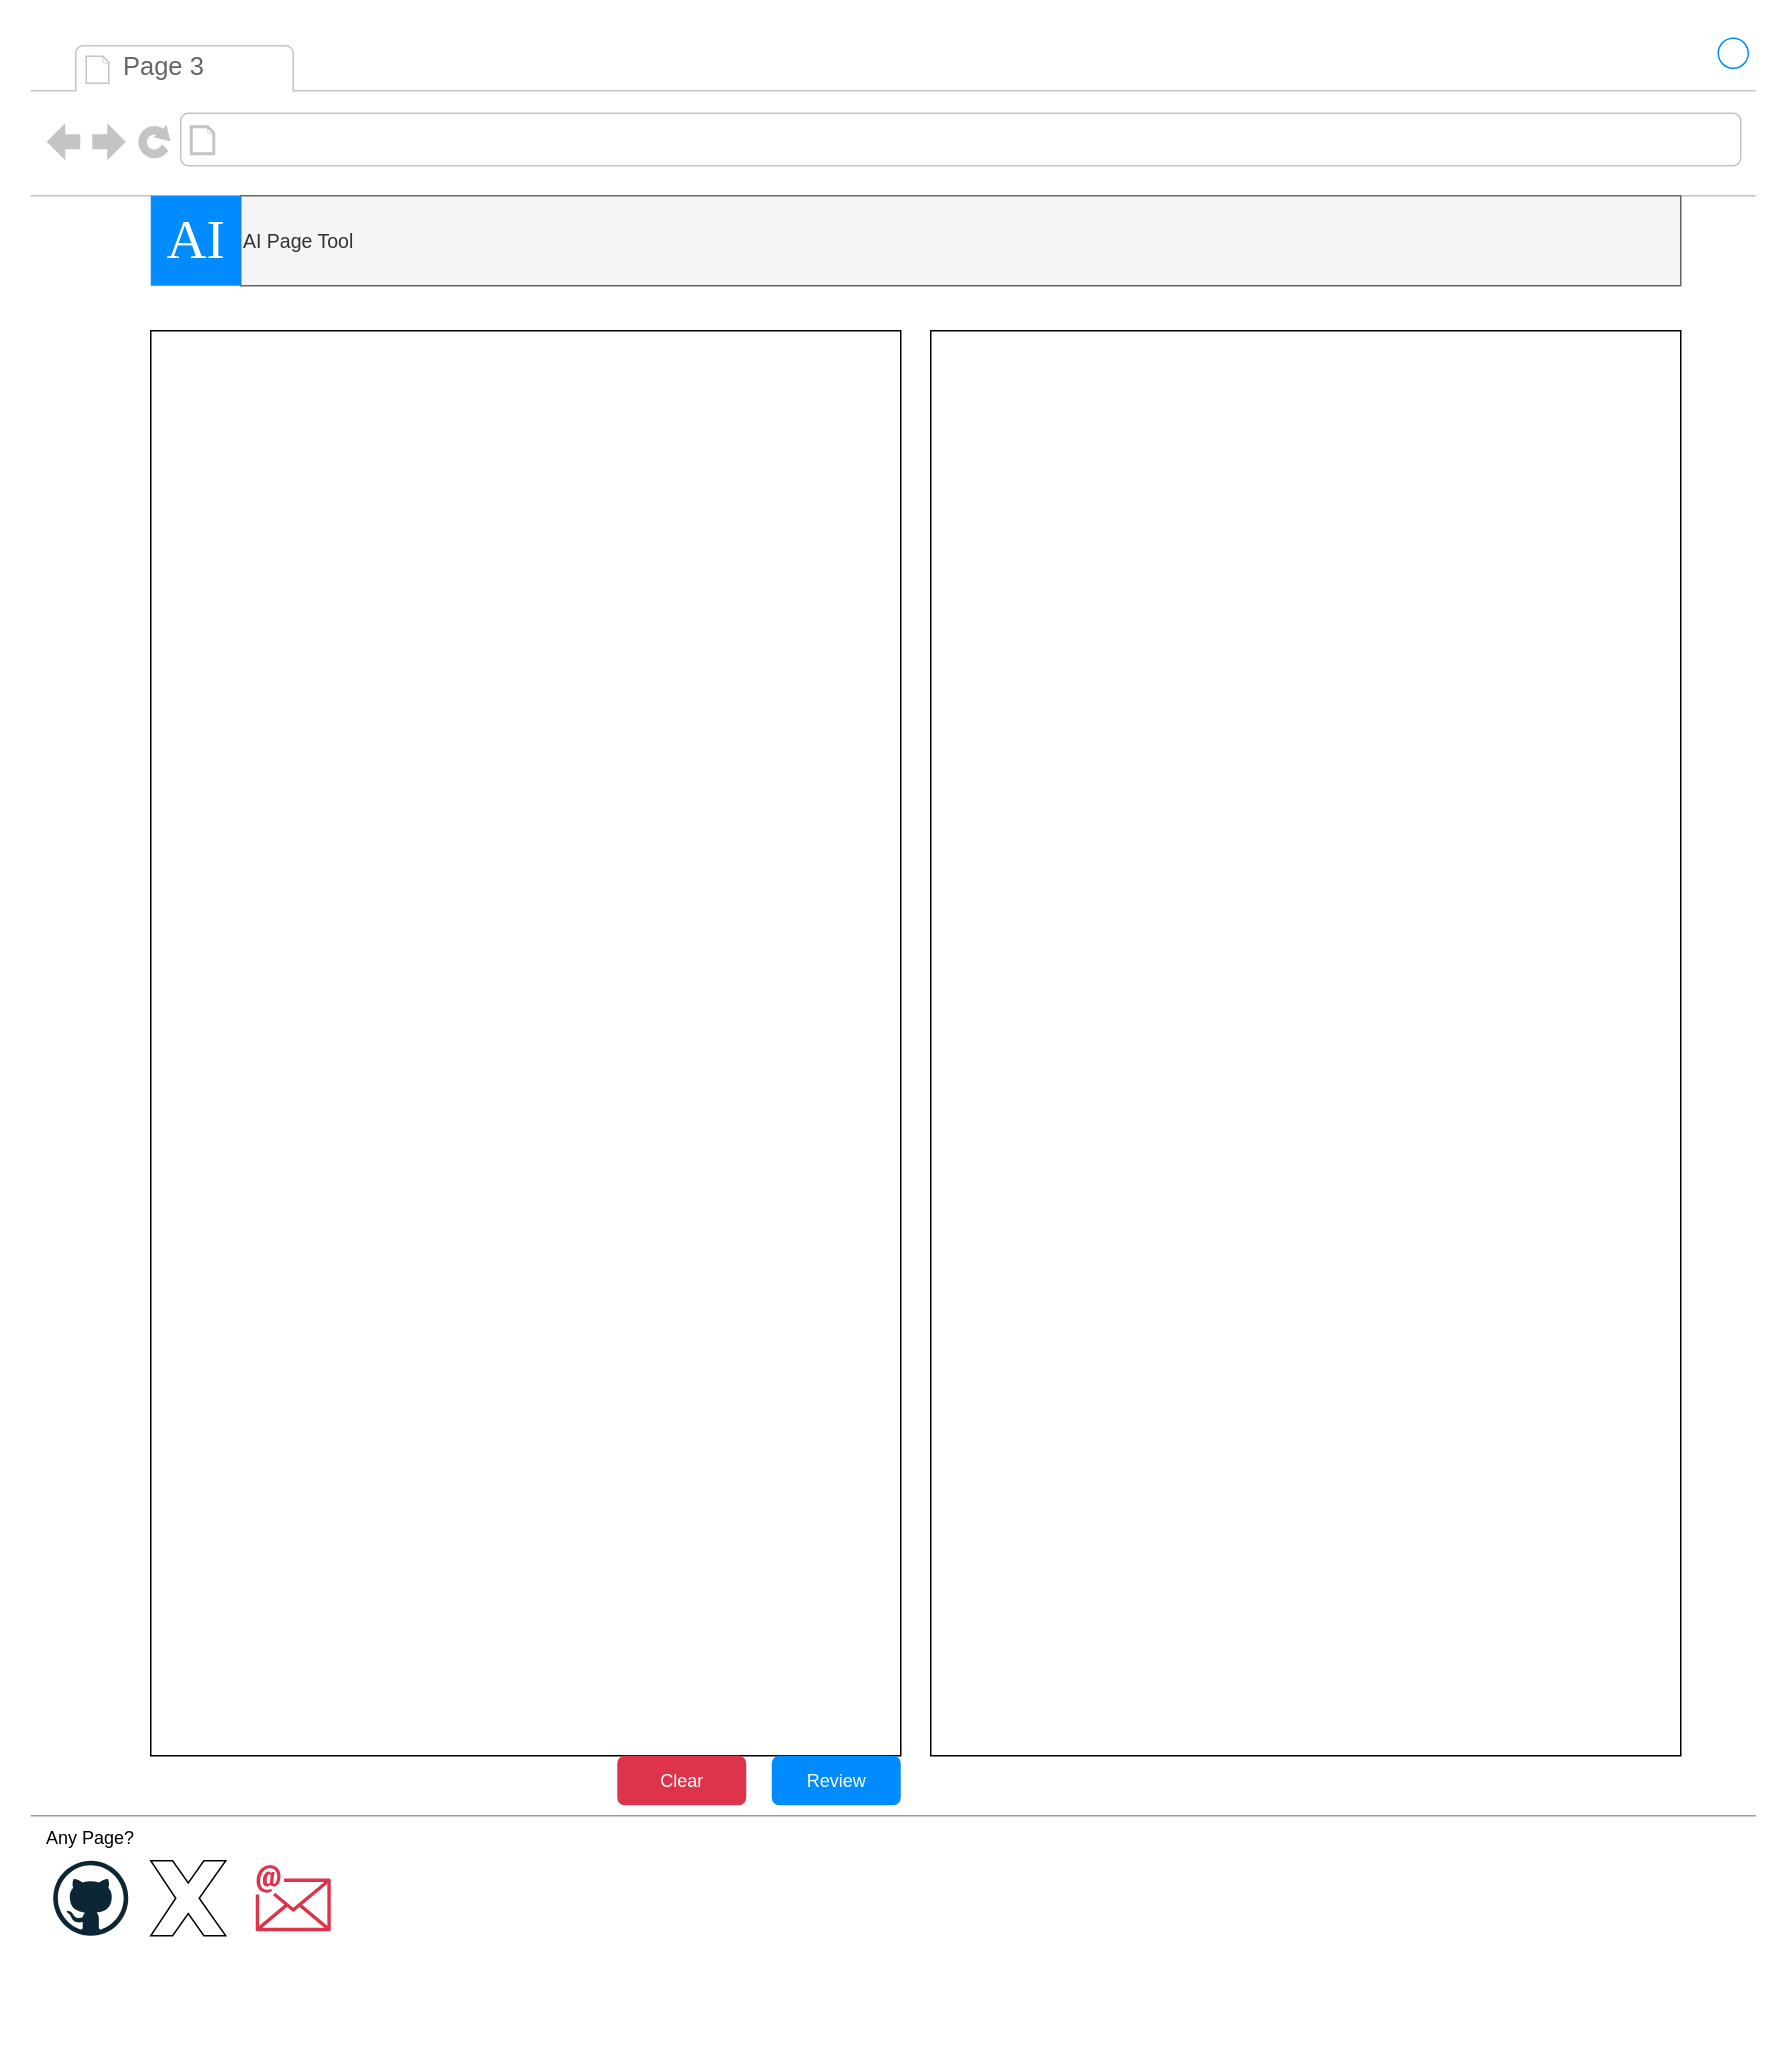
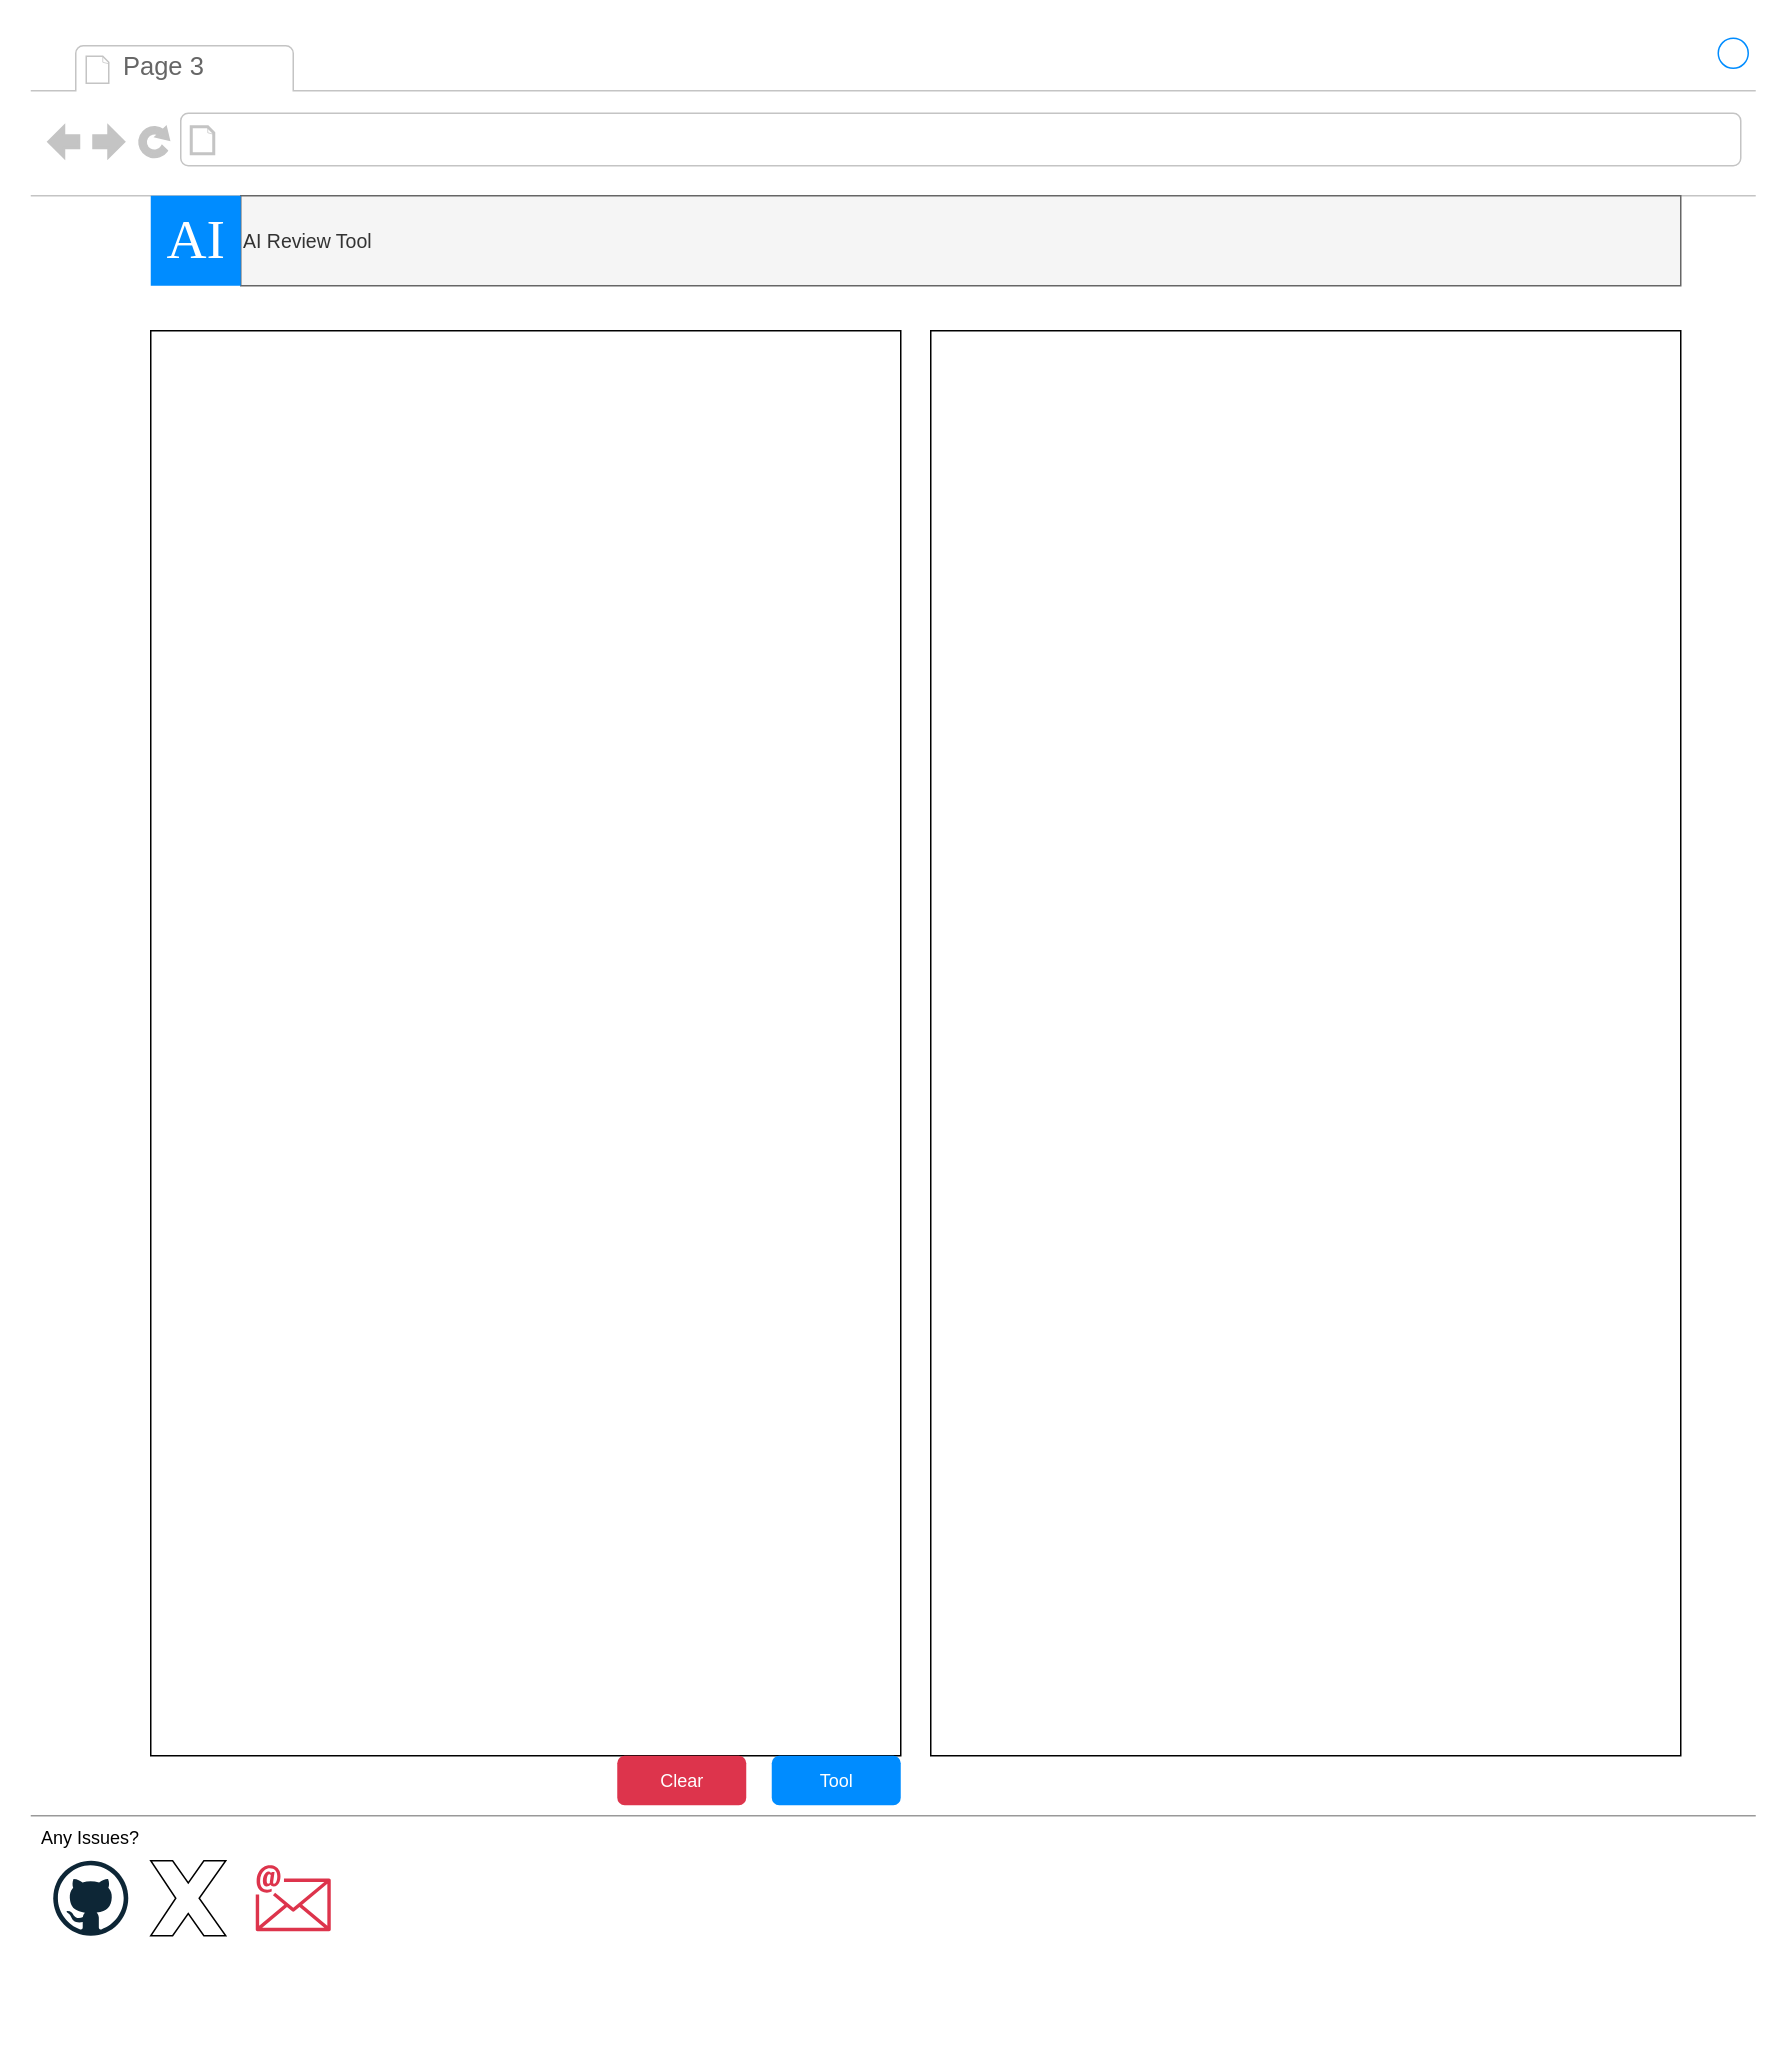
(302, 241) -> (310, 241)
(837, 1781) -> (837, 1781)
(91, 1838) -> (91, 1838)
